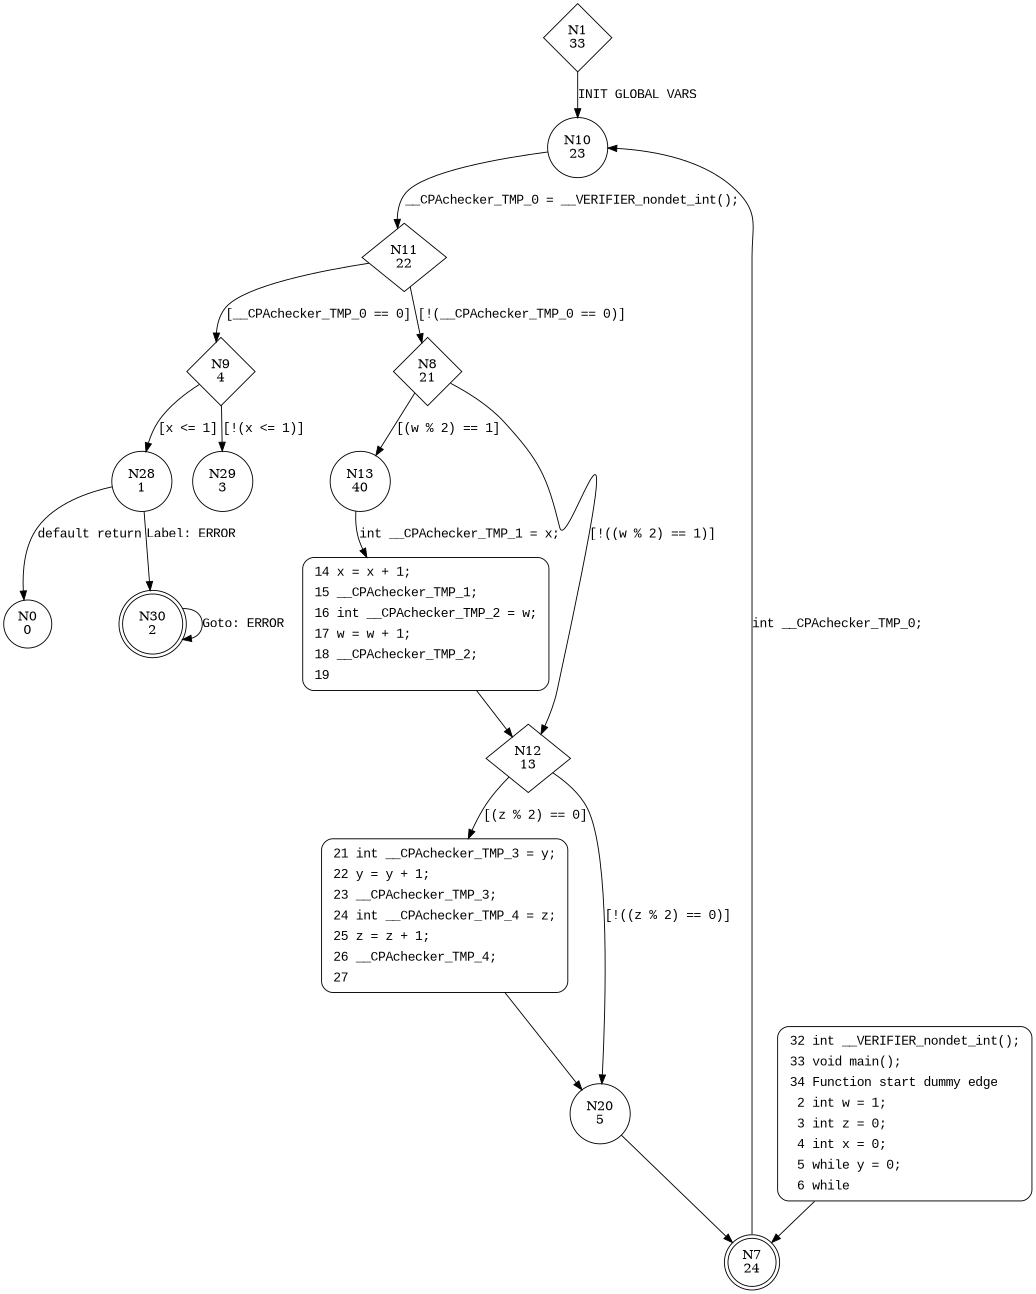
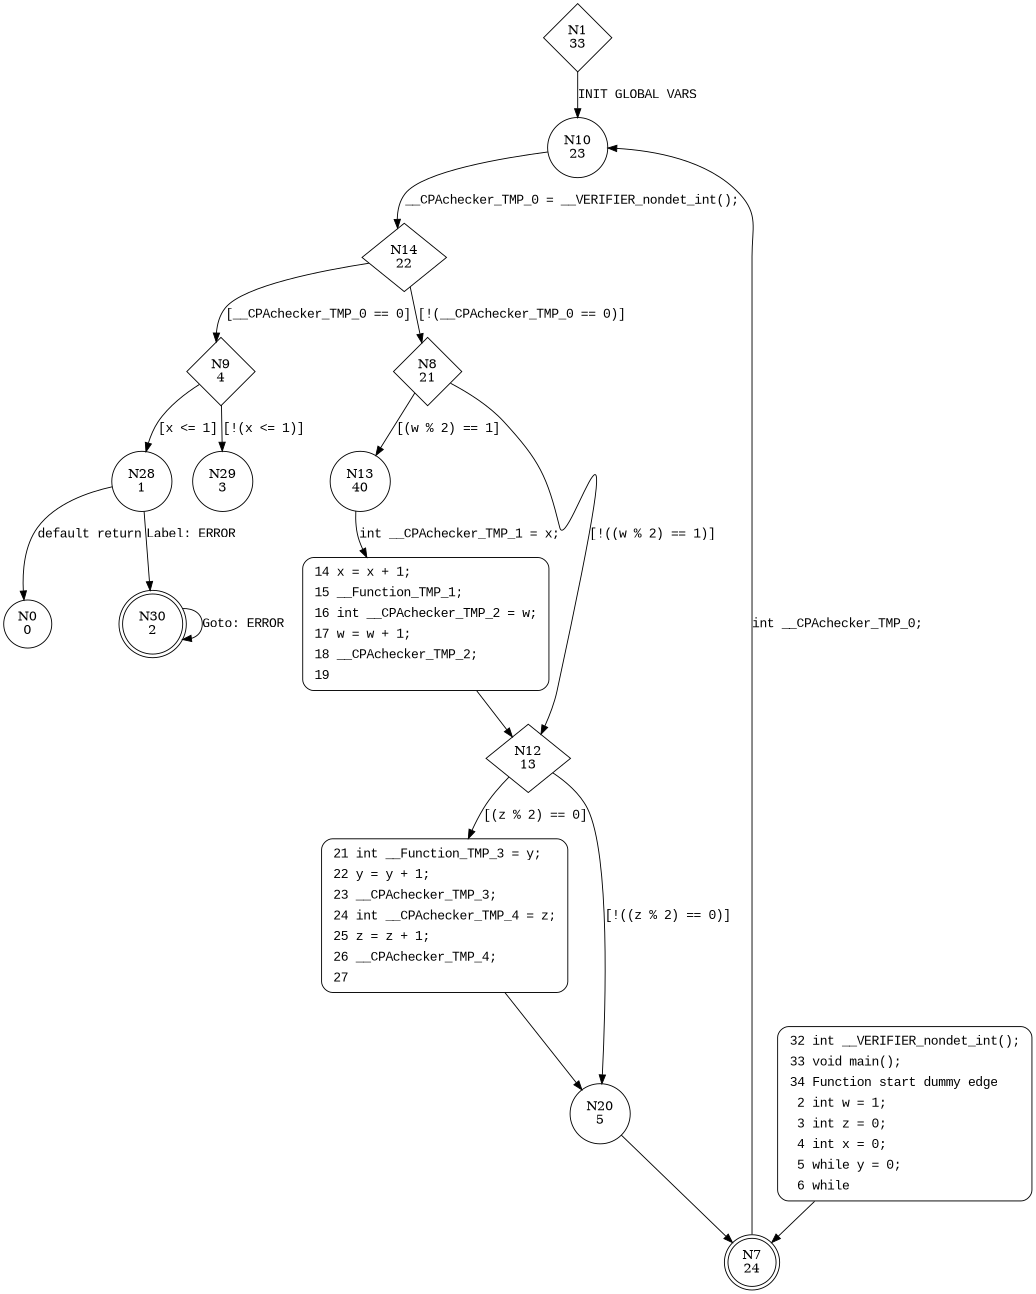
(404, 257) -> (404, 257)
(407, 593) -> (400, 593)
(456, 854) -> (449, 854)
